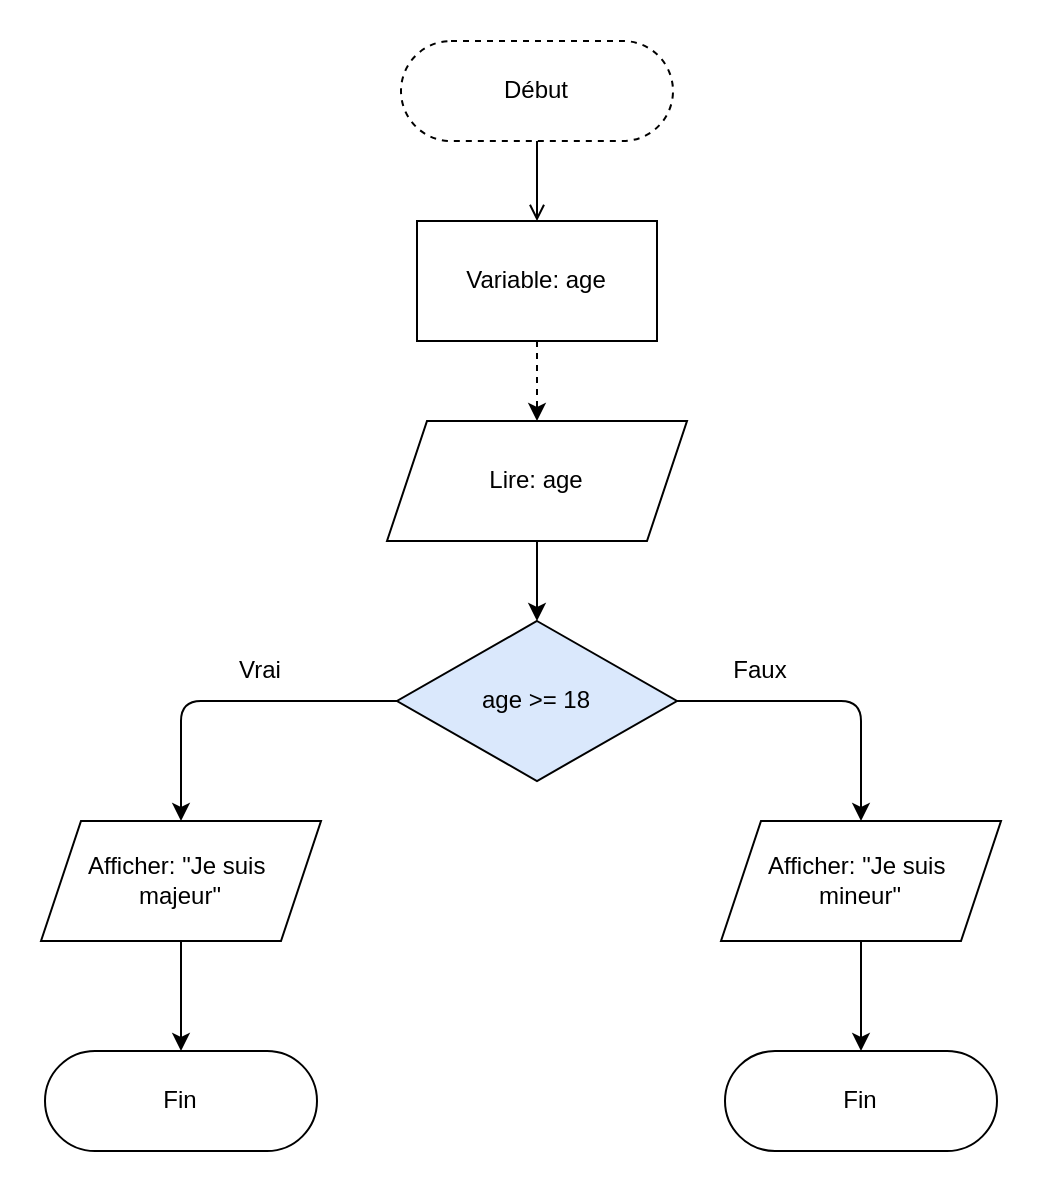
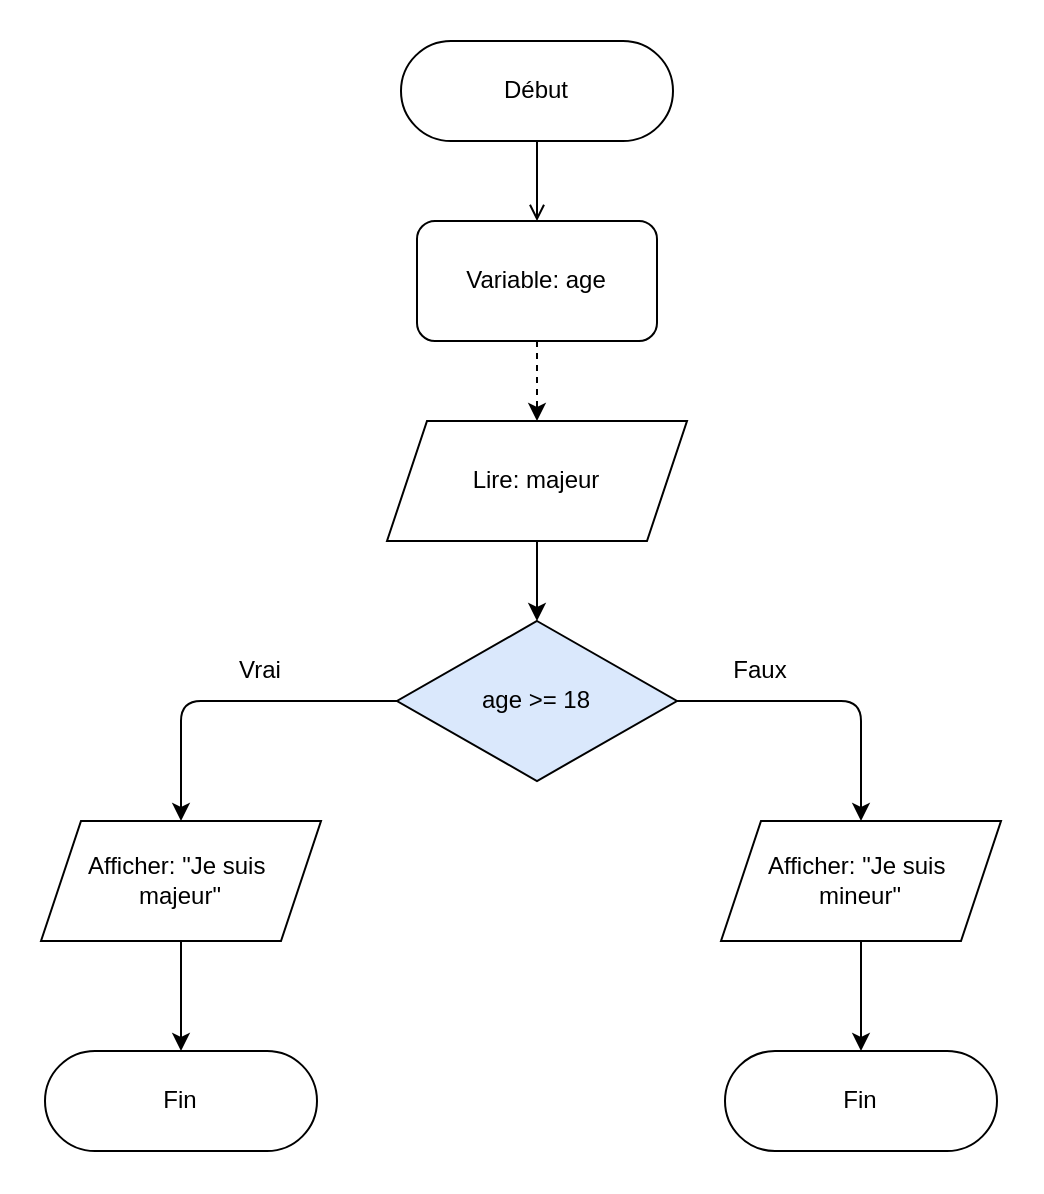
(537, 91) -> (537, 91)
(537, 281) -> (537, 281)
(537, 481) -> (537, 481)
